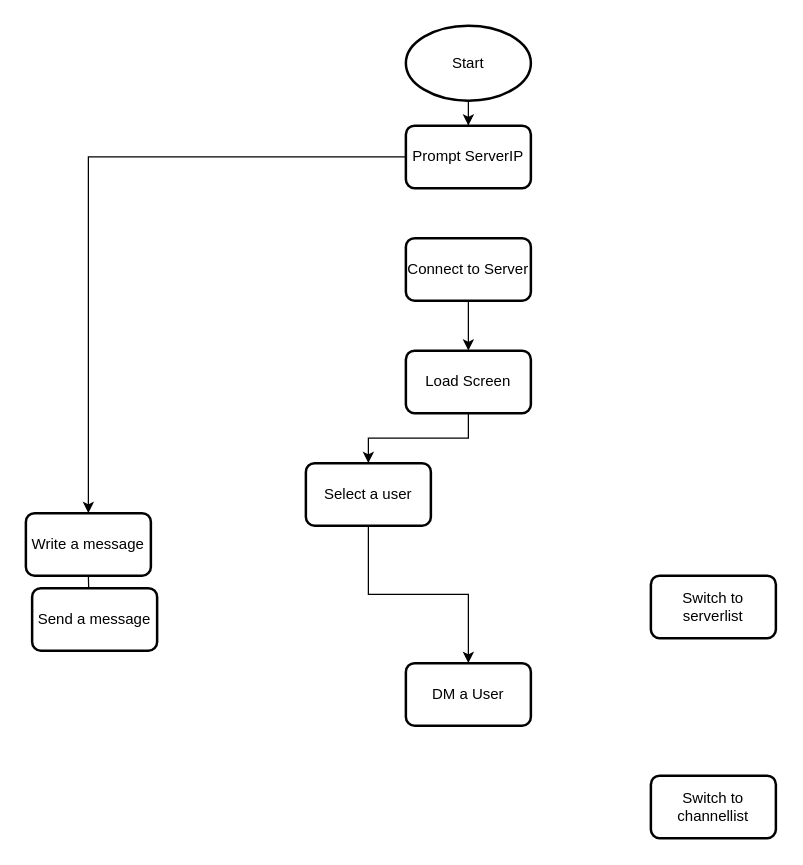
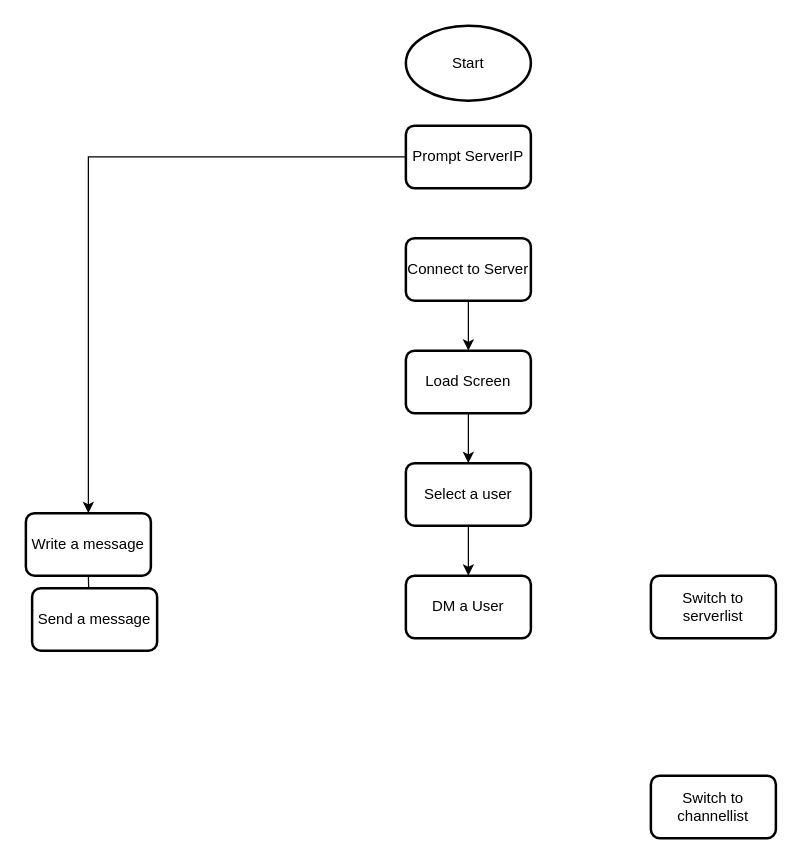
(468, 118) -> none
(368, 494) -> (468, 494)
(468, 694) -> (468, 607)
